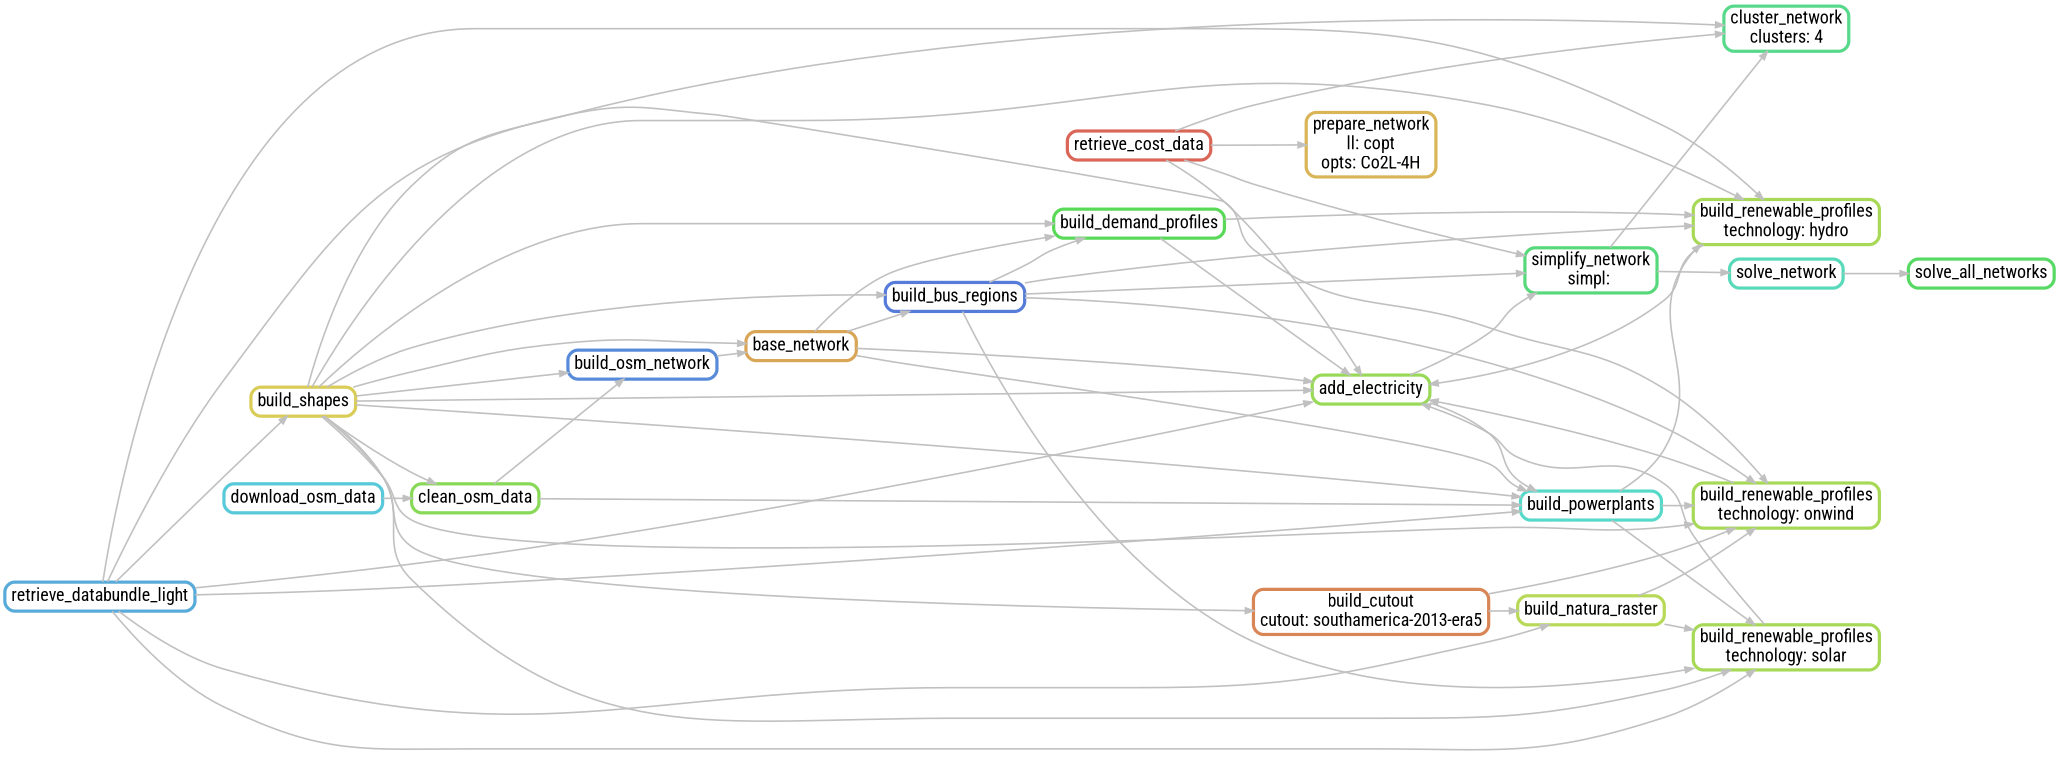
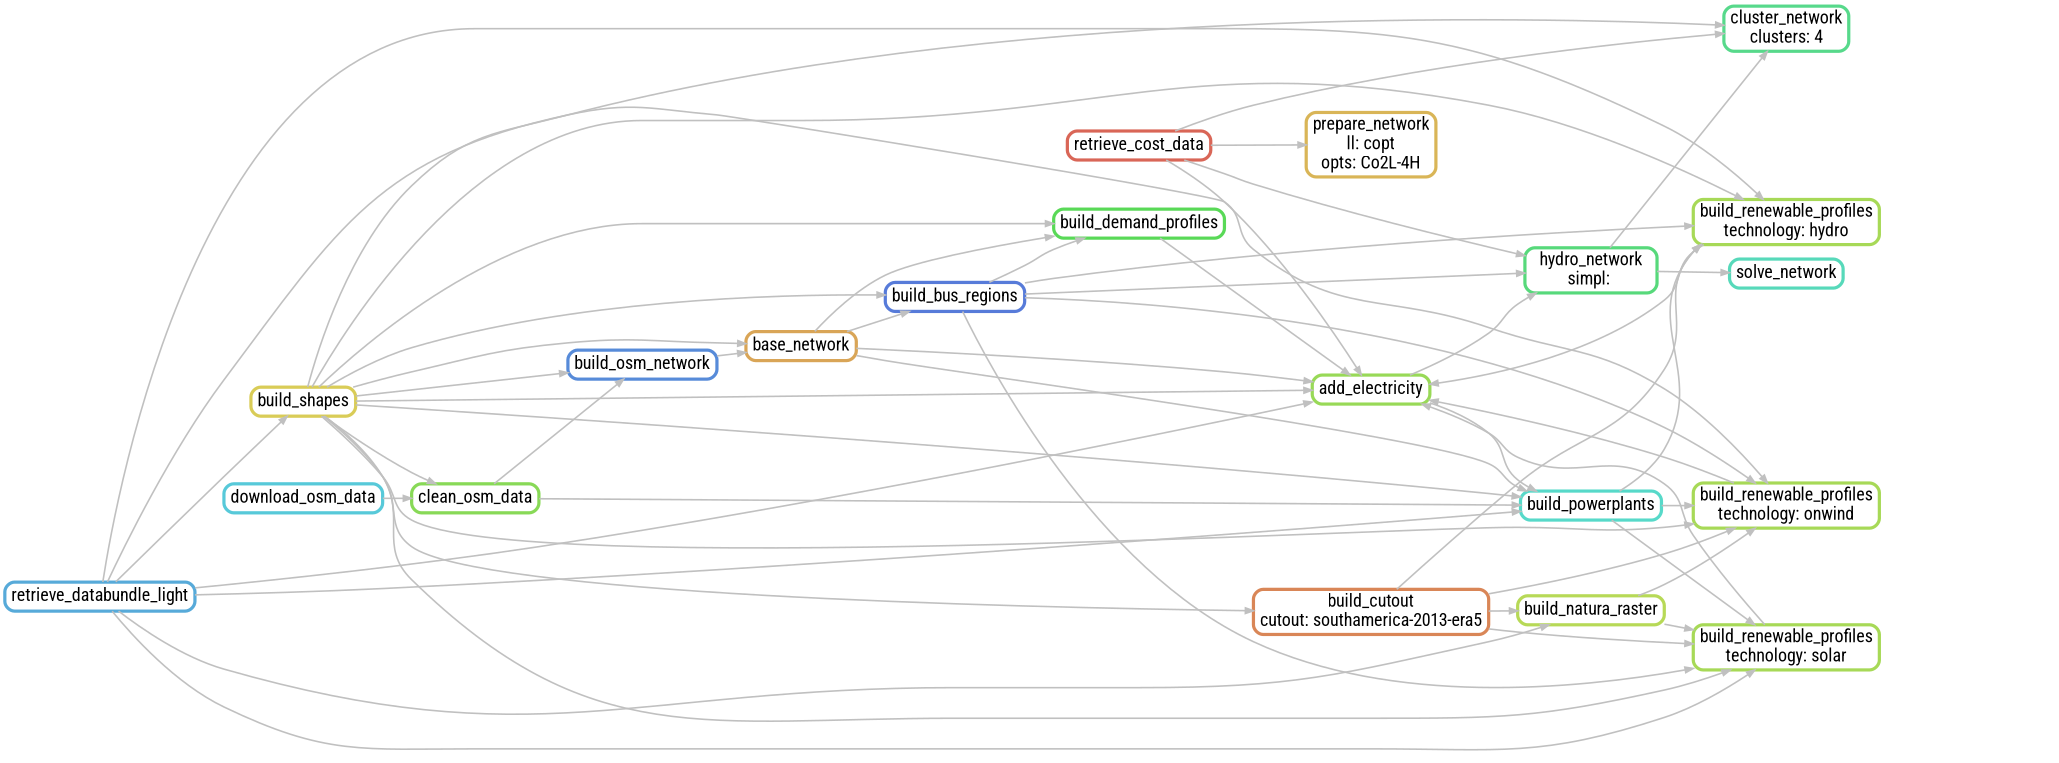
(1455, 213) -> (1582, 442)
(1591, 270) -> (1591, 270)
(1981, 274) -> none
none -> (1587, 638)
